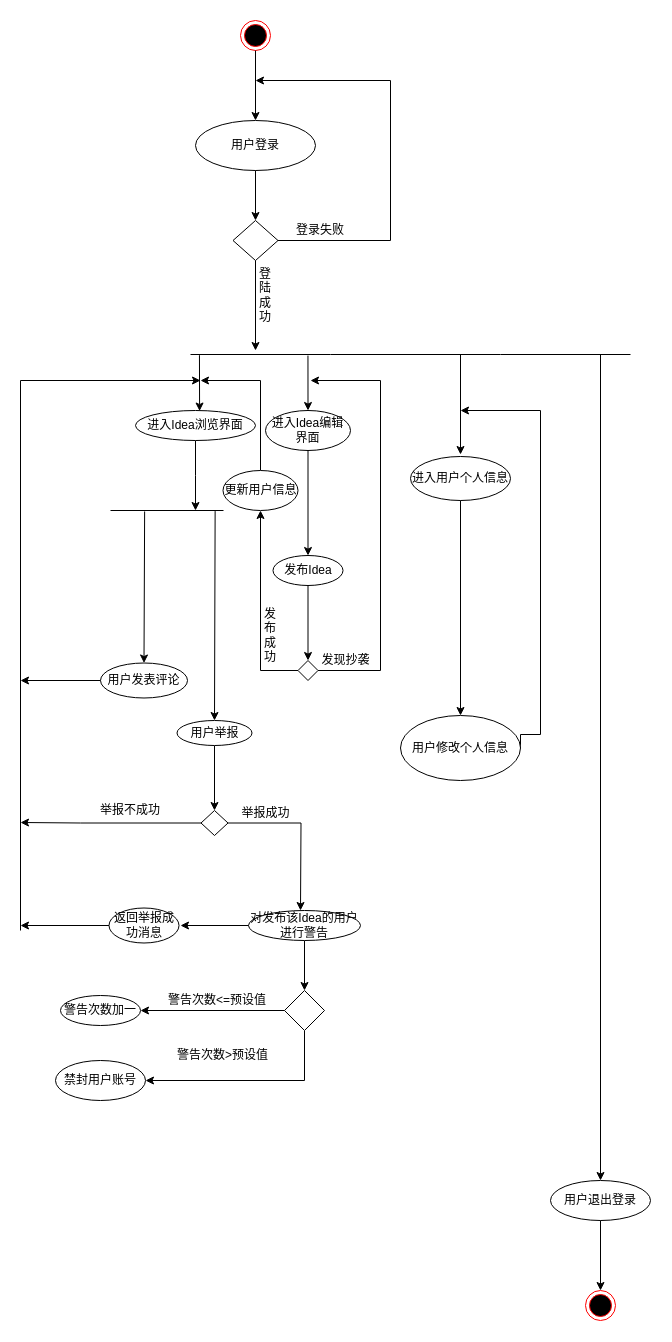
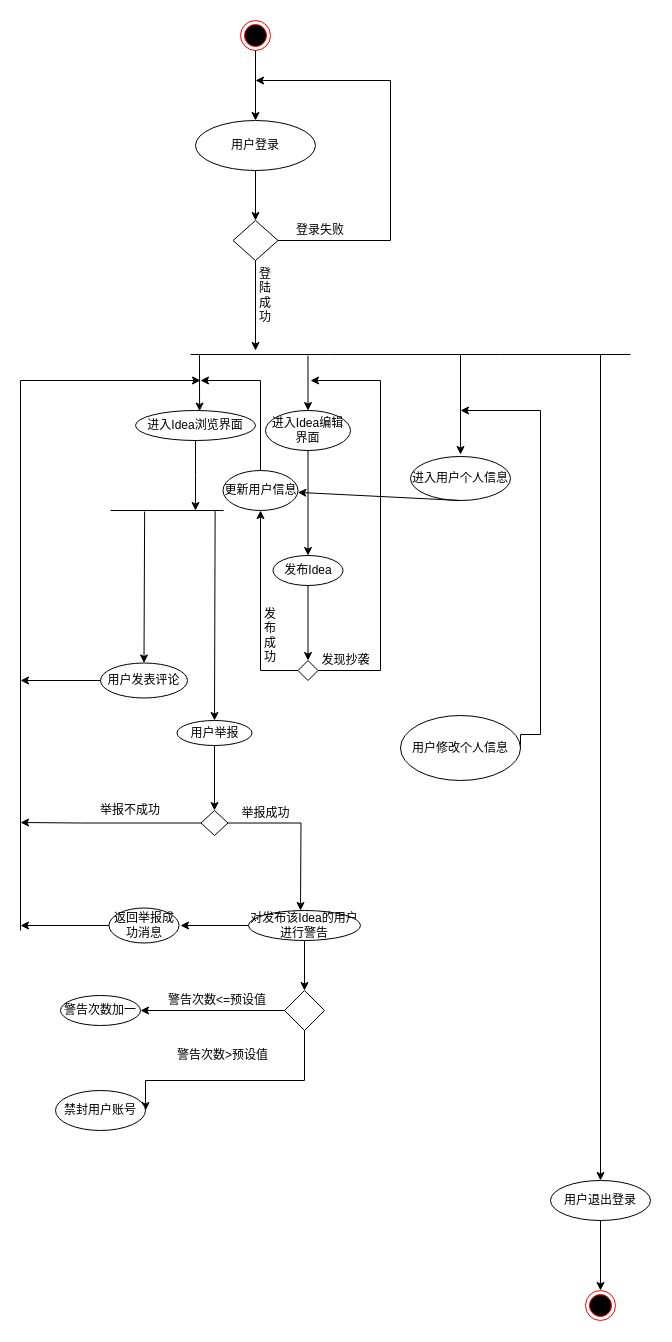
(461, 605) -> (374, 496)
(101, 1081) -> (101, 1111)
